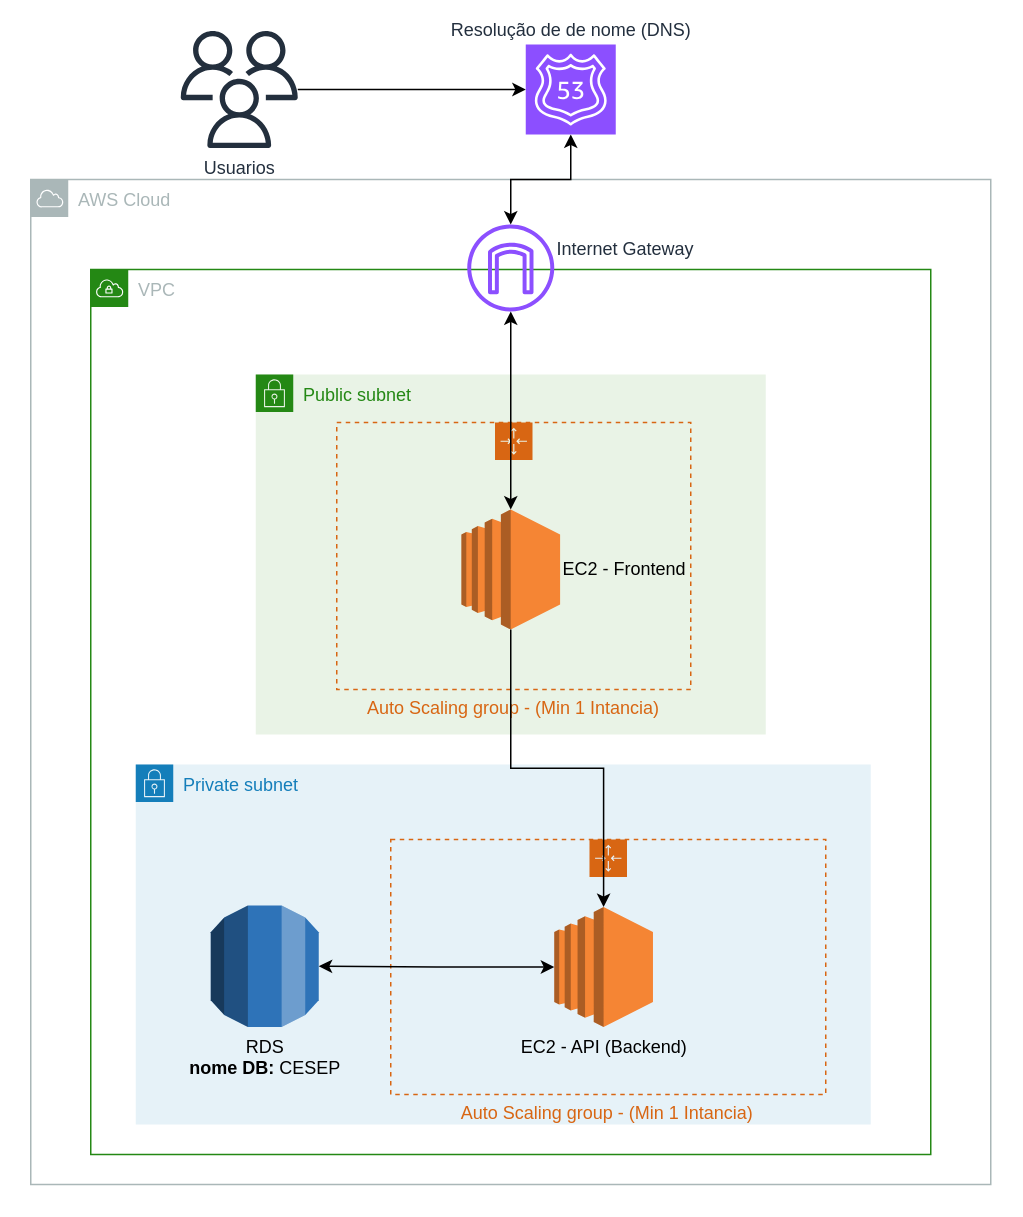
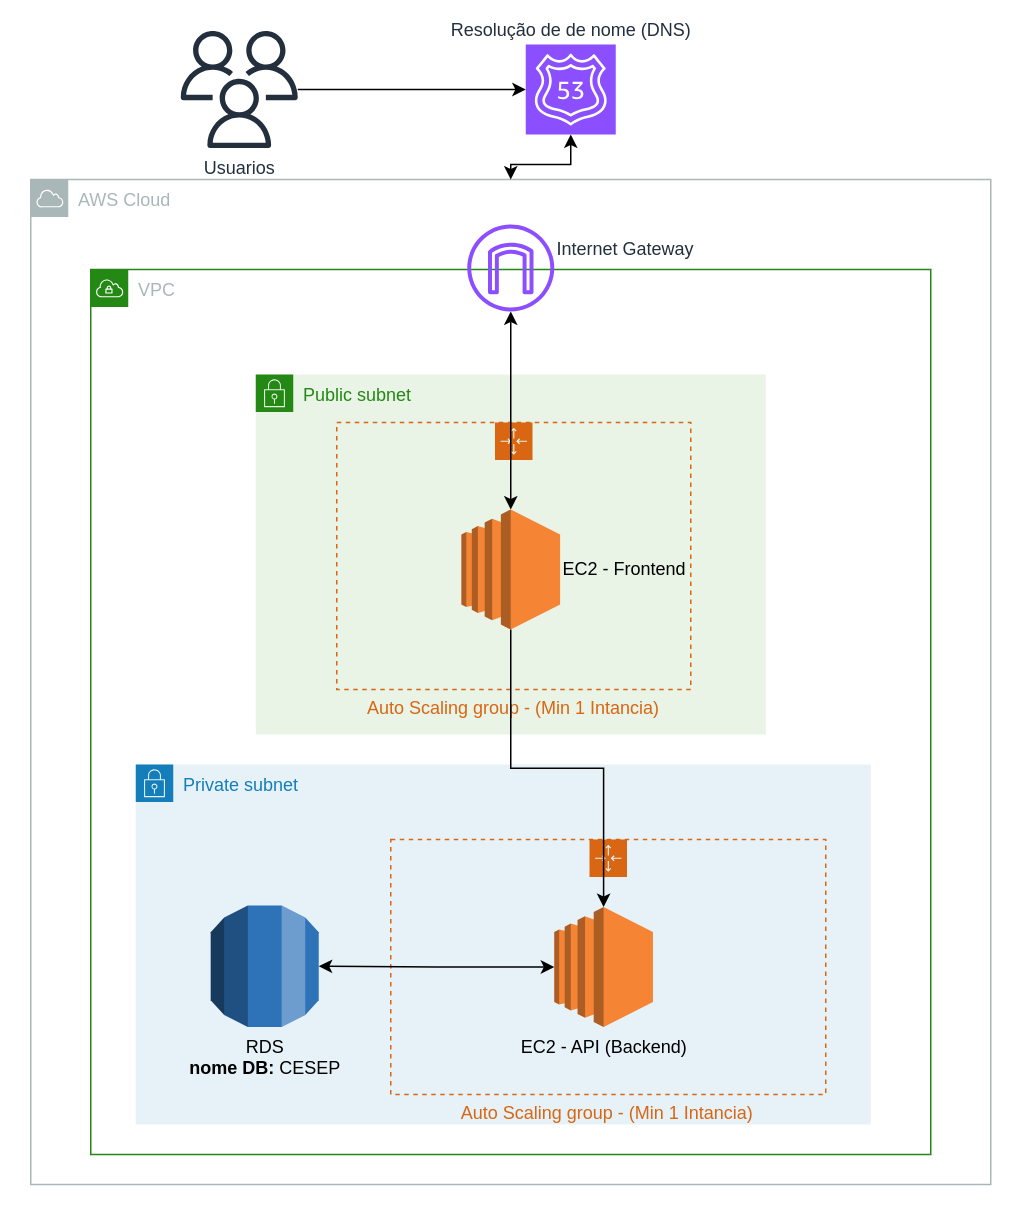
(511, 198) -> (540, 164)
